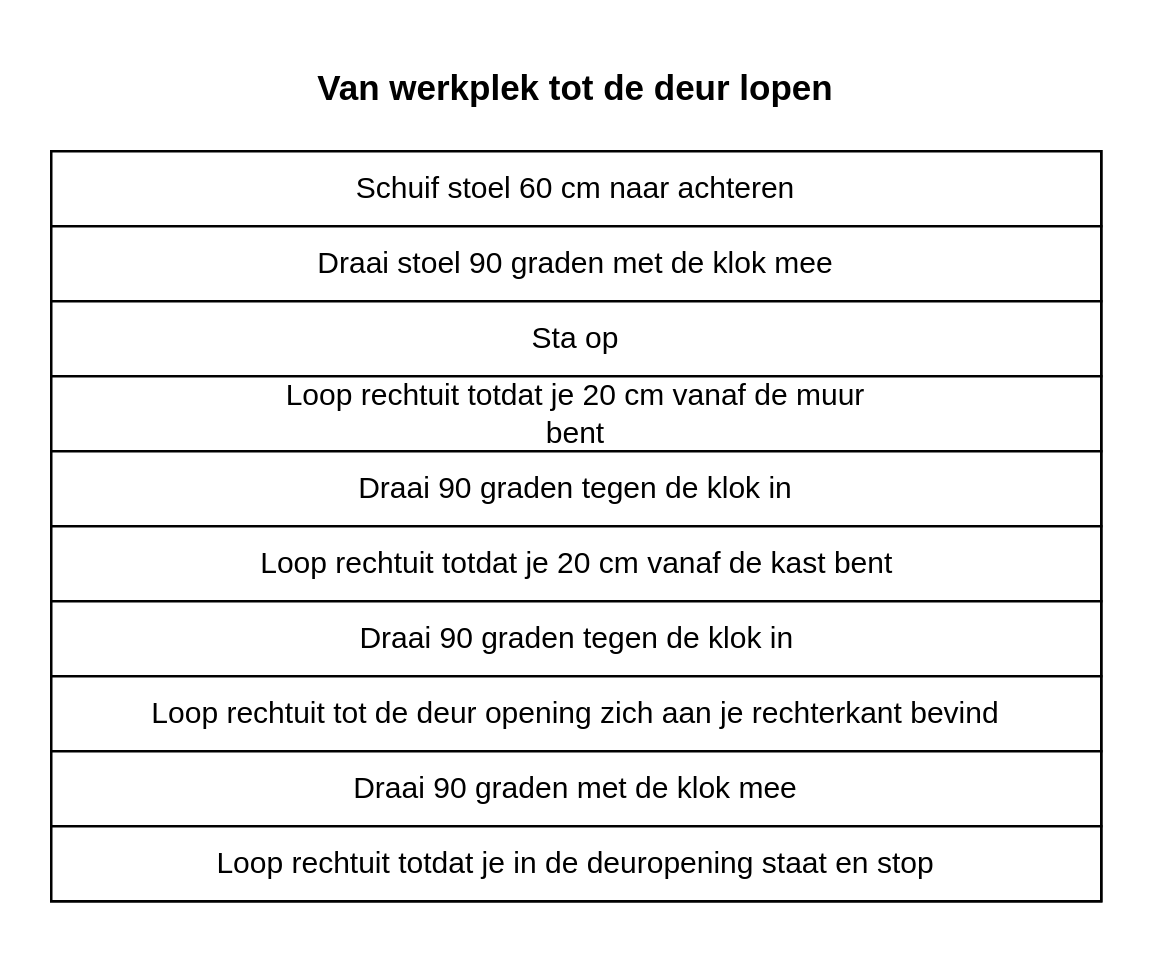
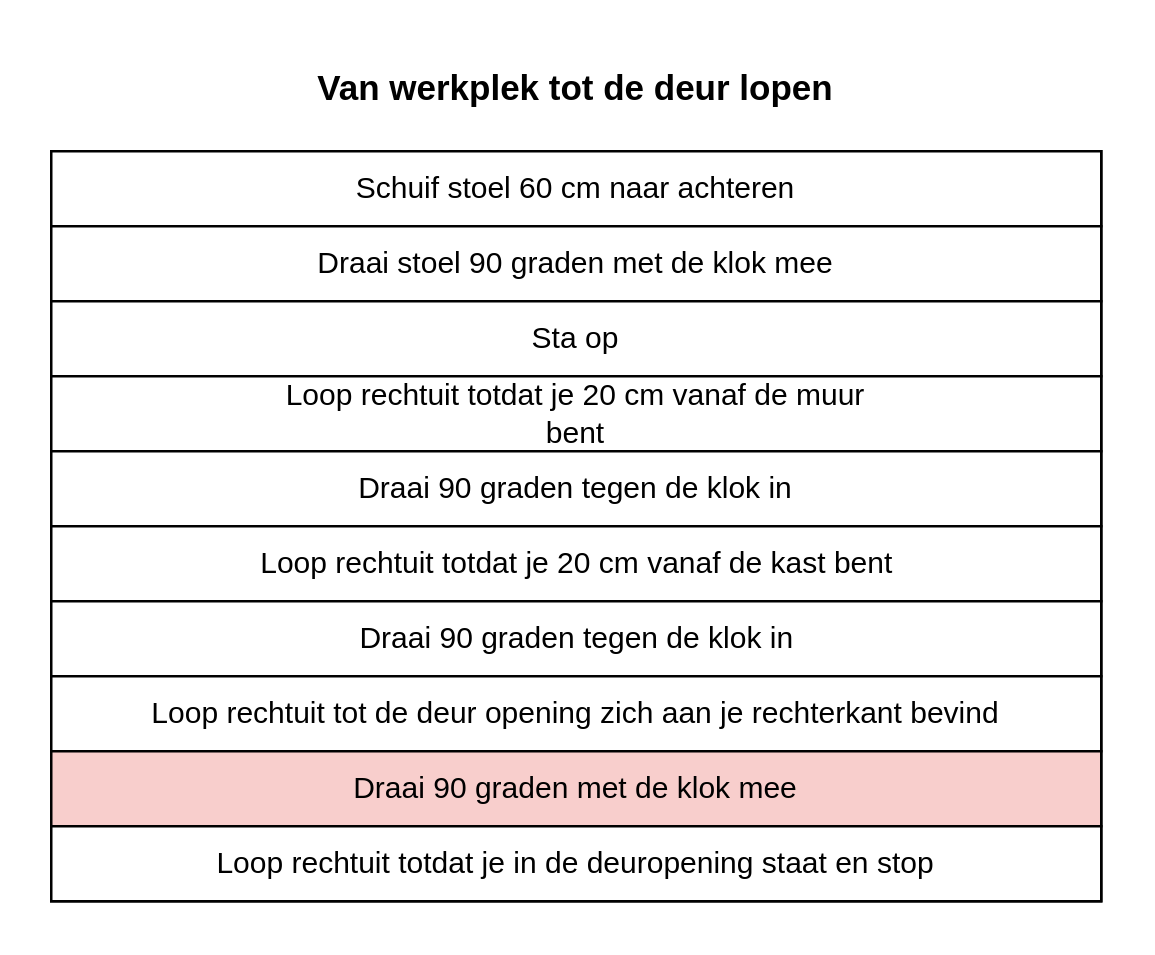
(576, 789) -> (576, 789)
